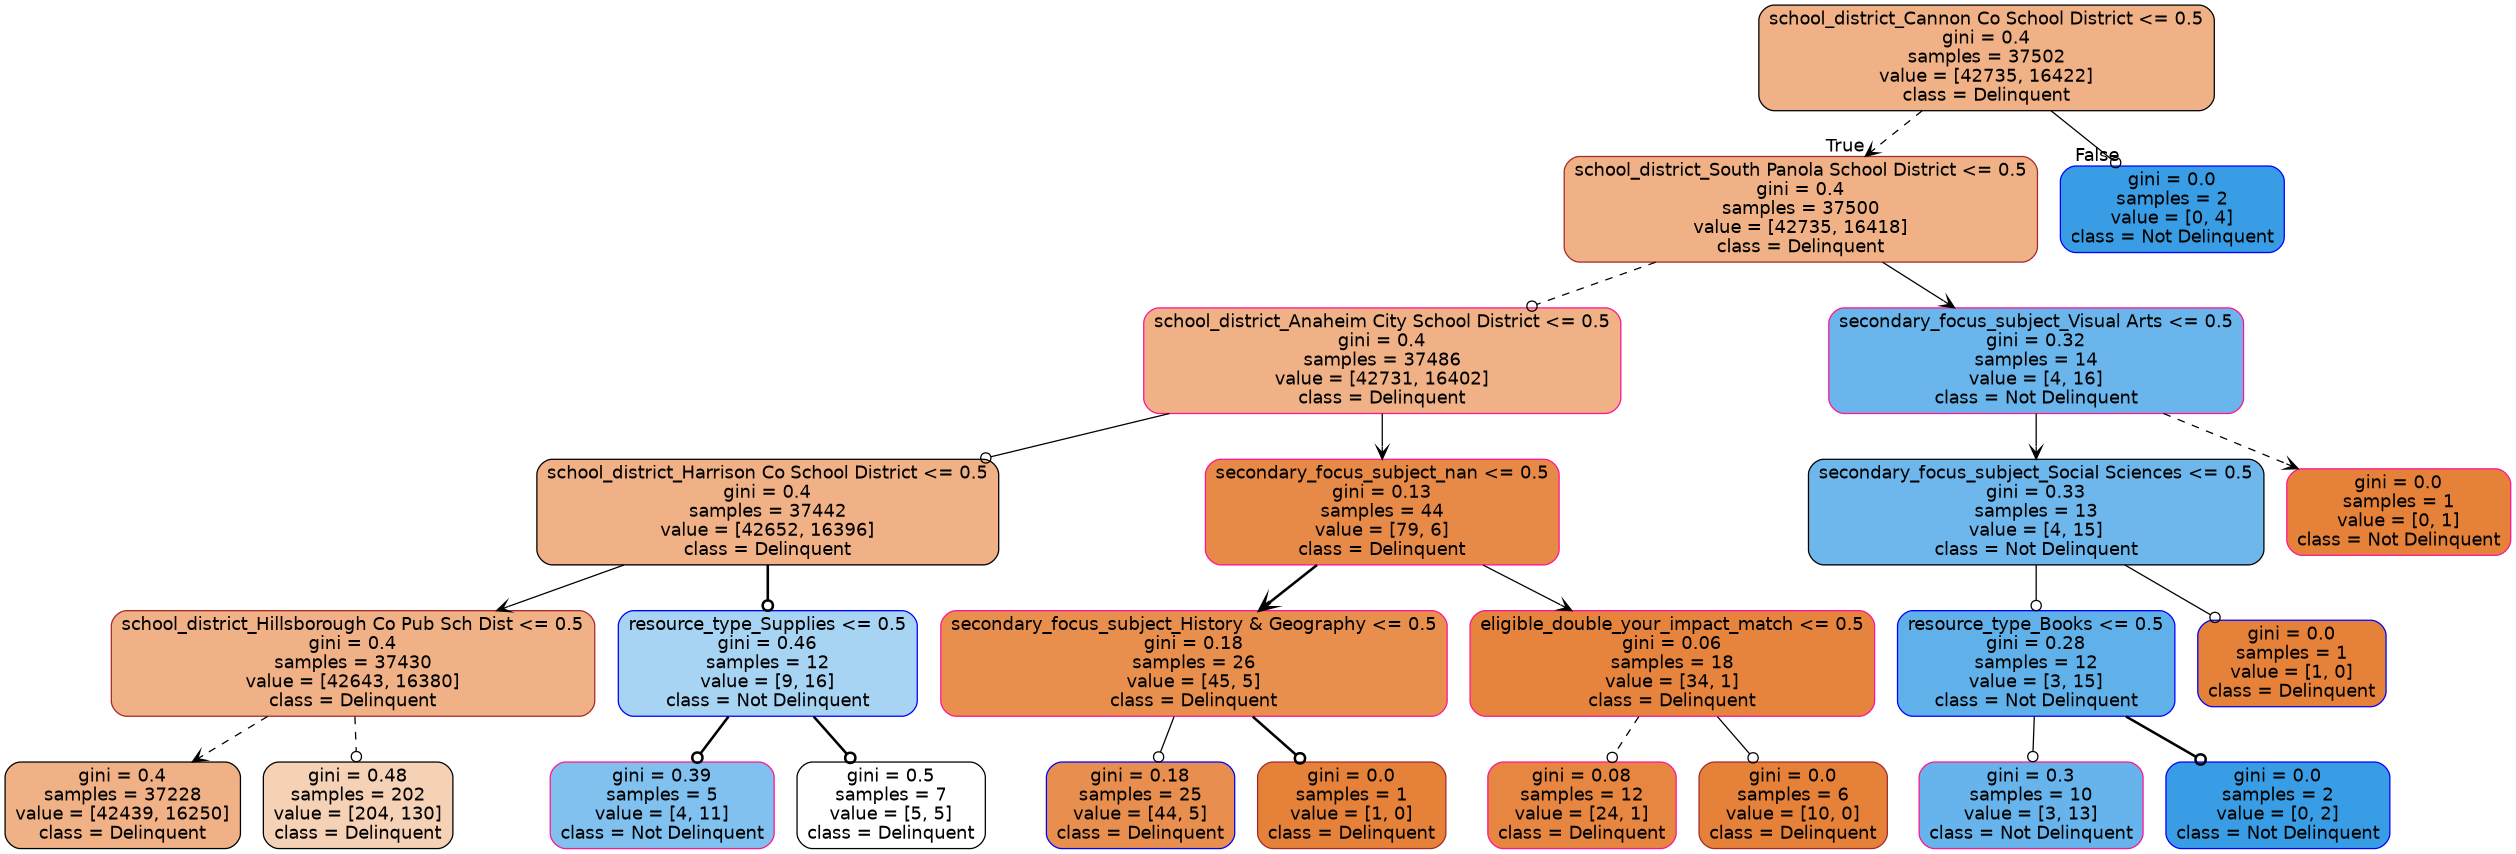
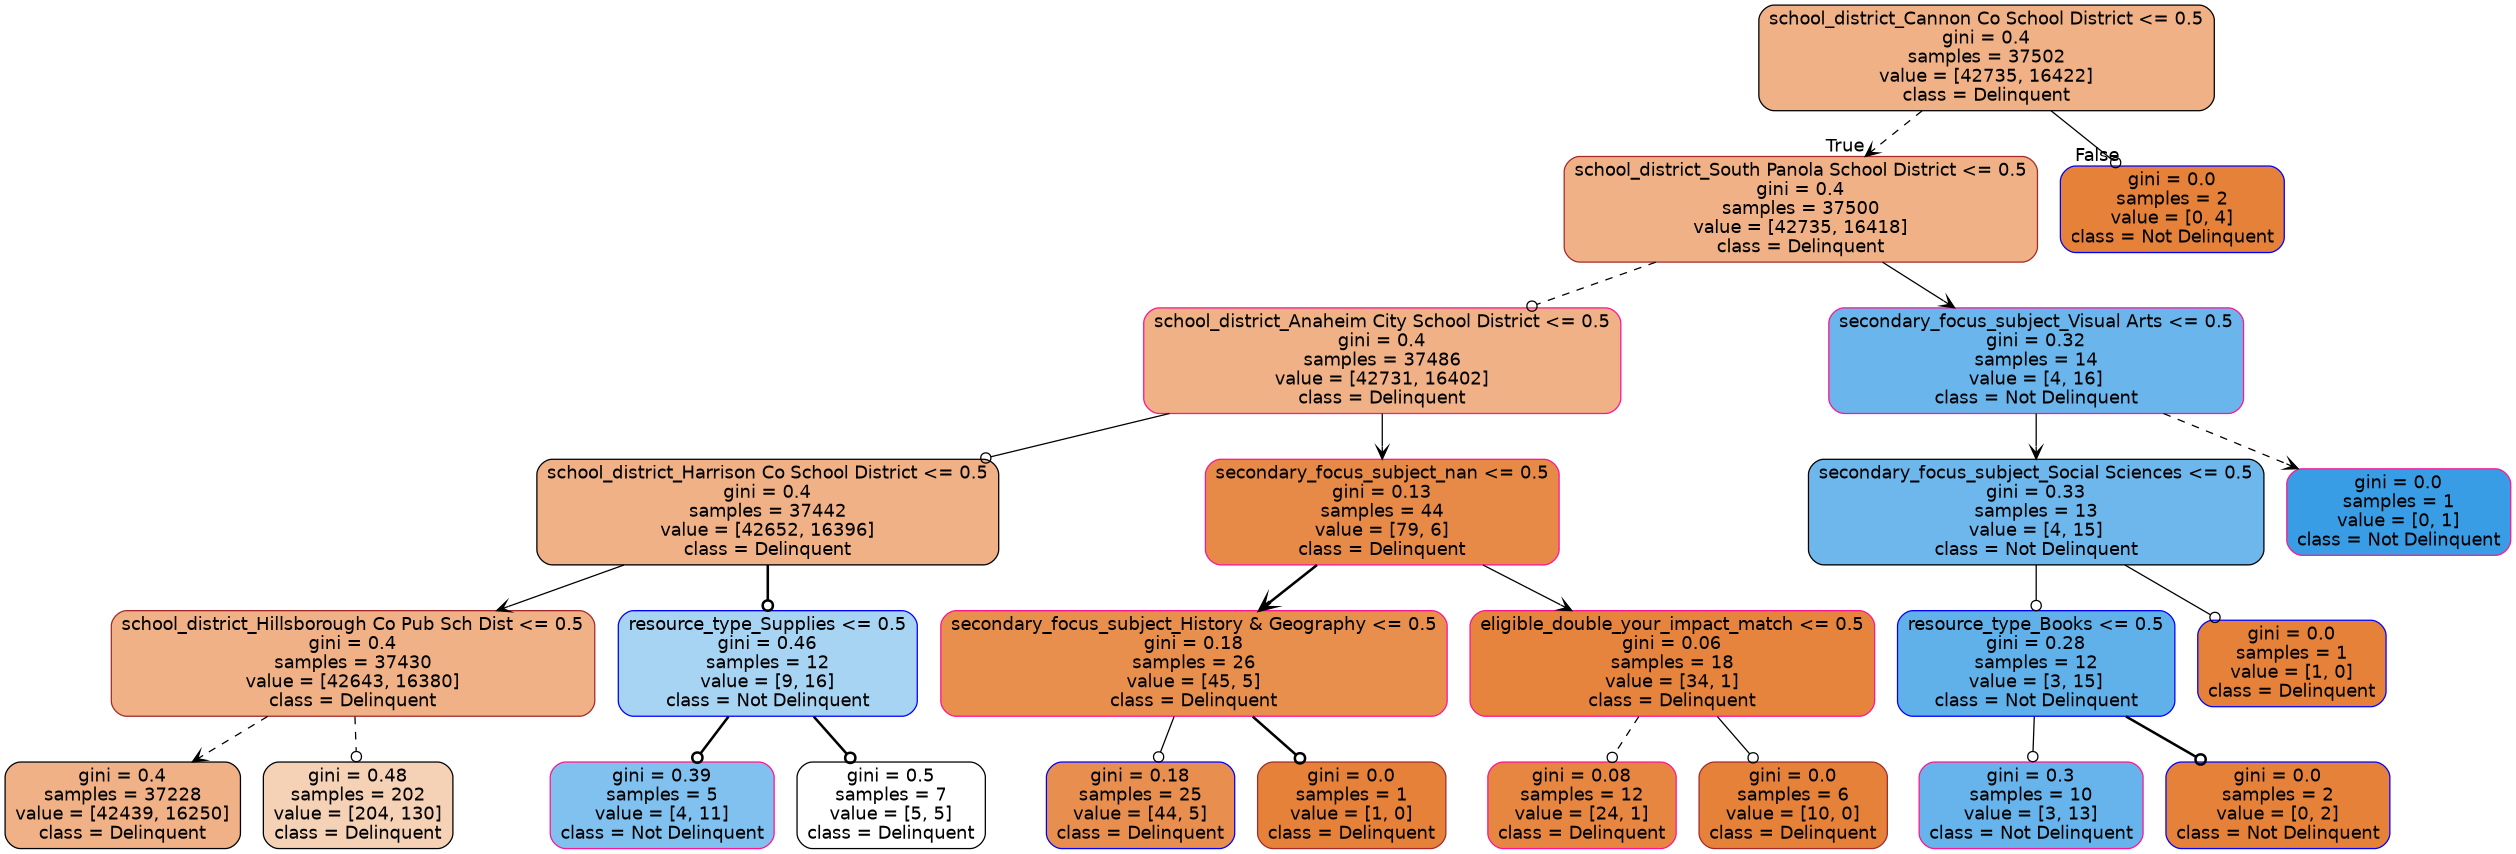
(2172, 209) -> (2172, 209)
(2399, 512) -> (2399, 512)
(2278, 805) -> (2278, 805)
